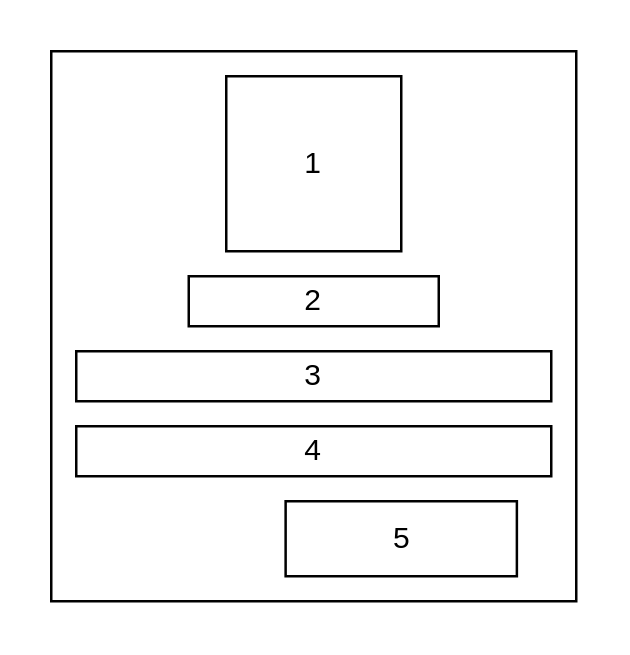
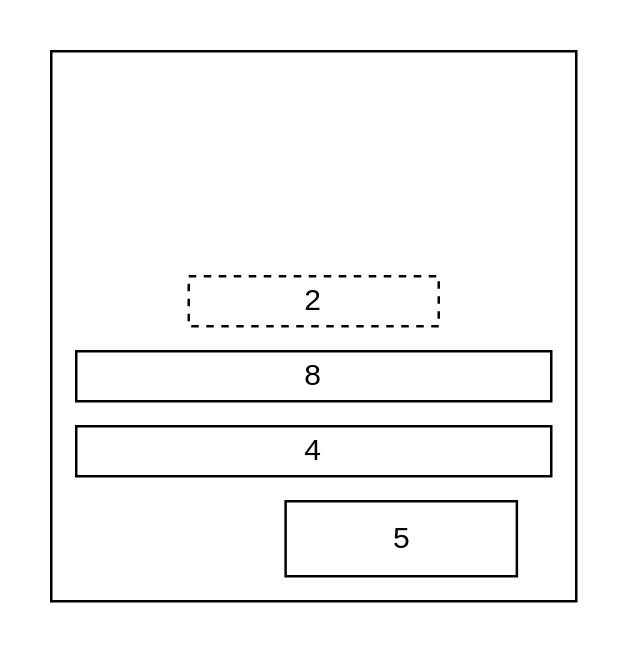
(314, 164) -> none
(314, 301) -> (314, 301)
(314, 376) -> (314, 376)
